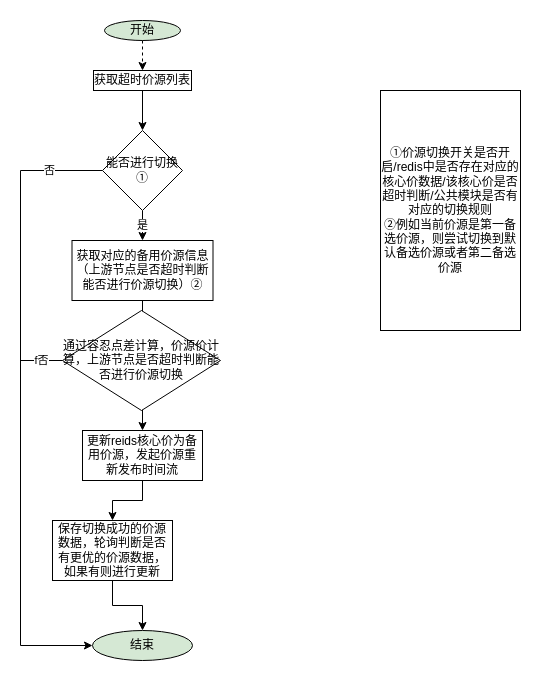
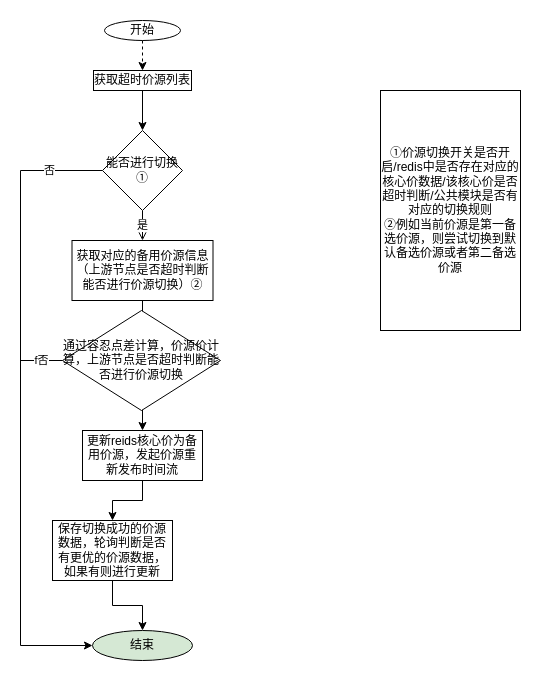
(143, 31) -> (143, 31)
(143, 232) -> (143, 234)
